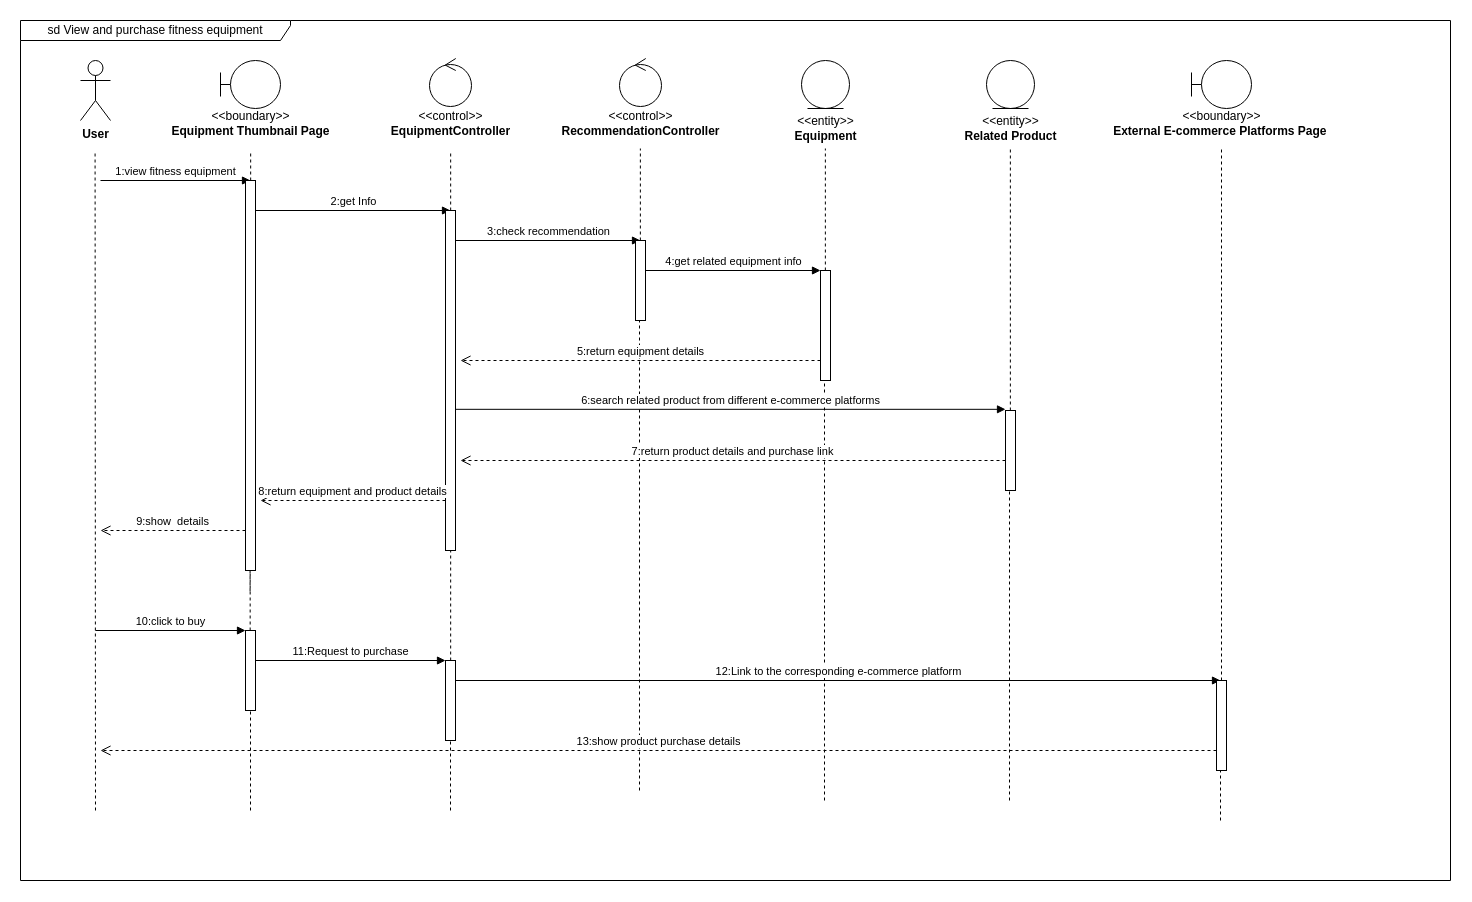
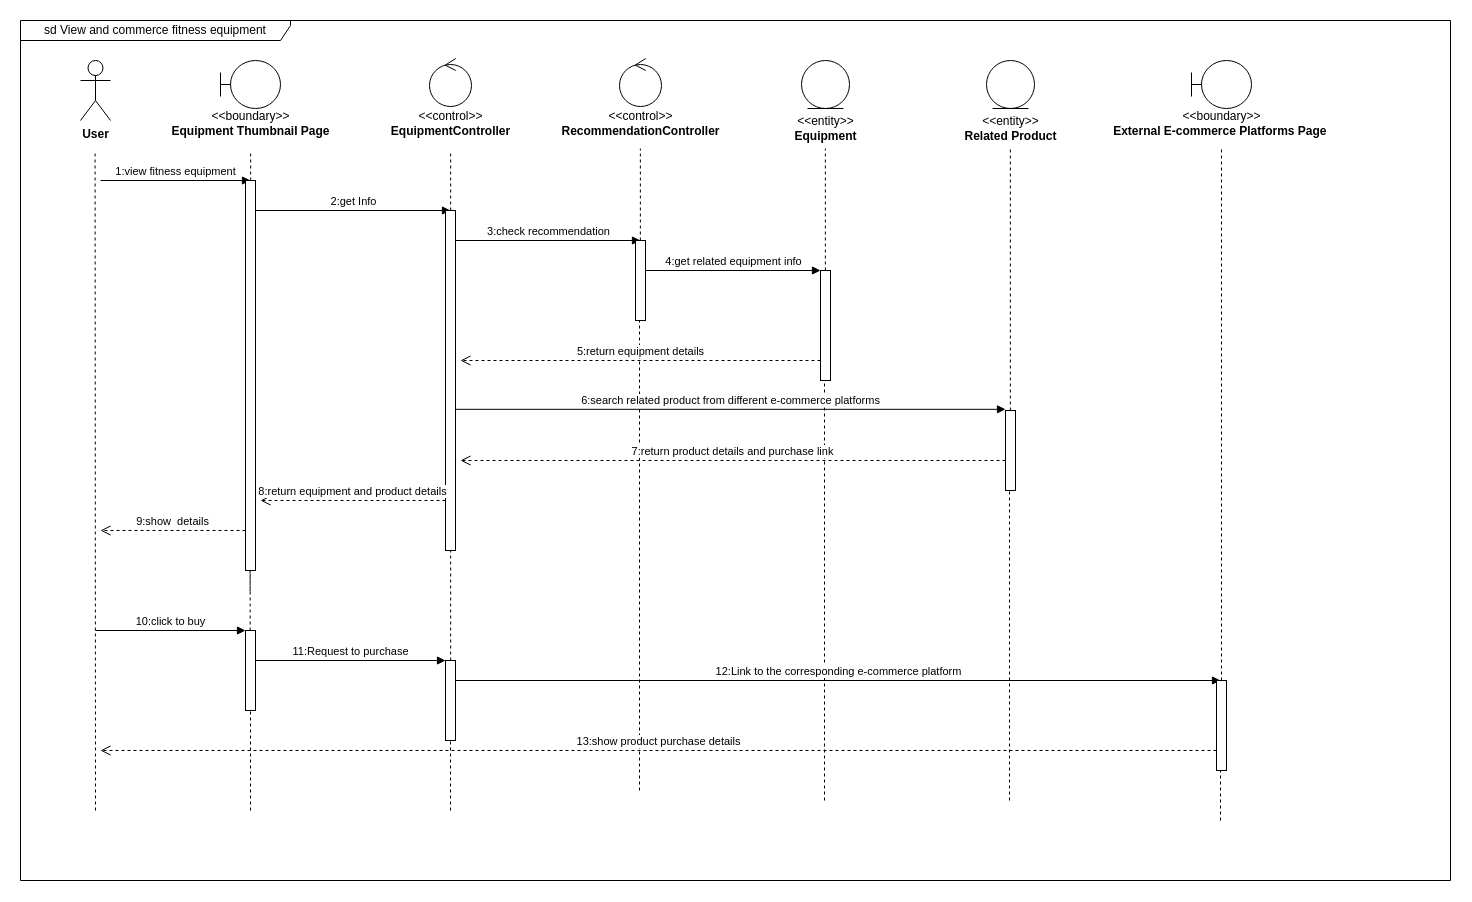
(156, 31) -> (156, 31)
